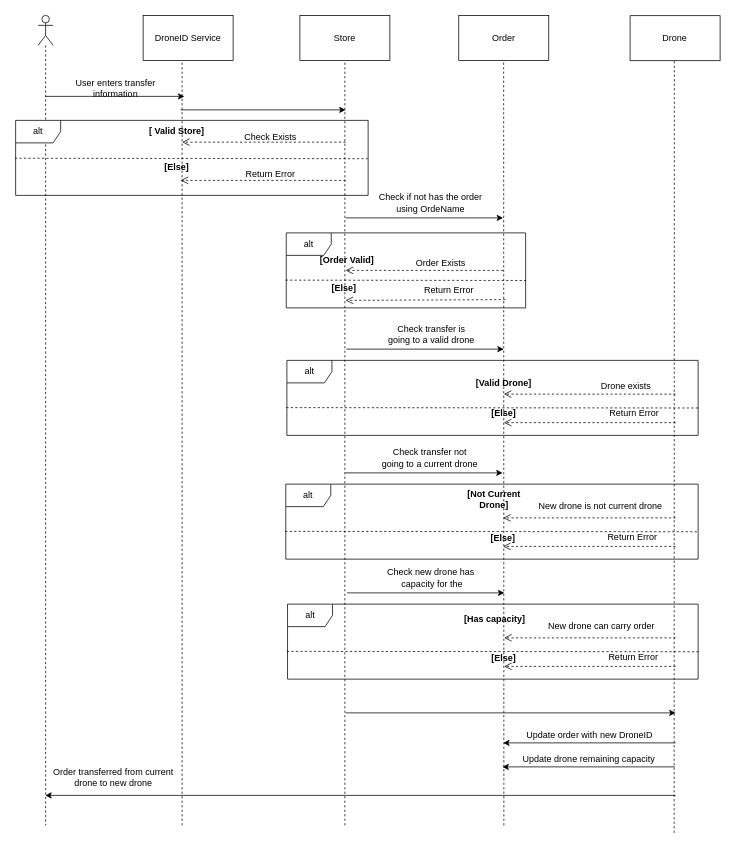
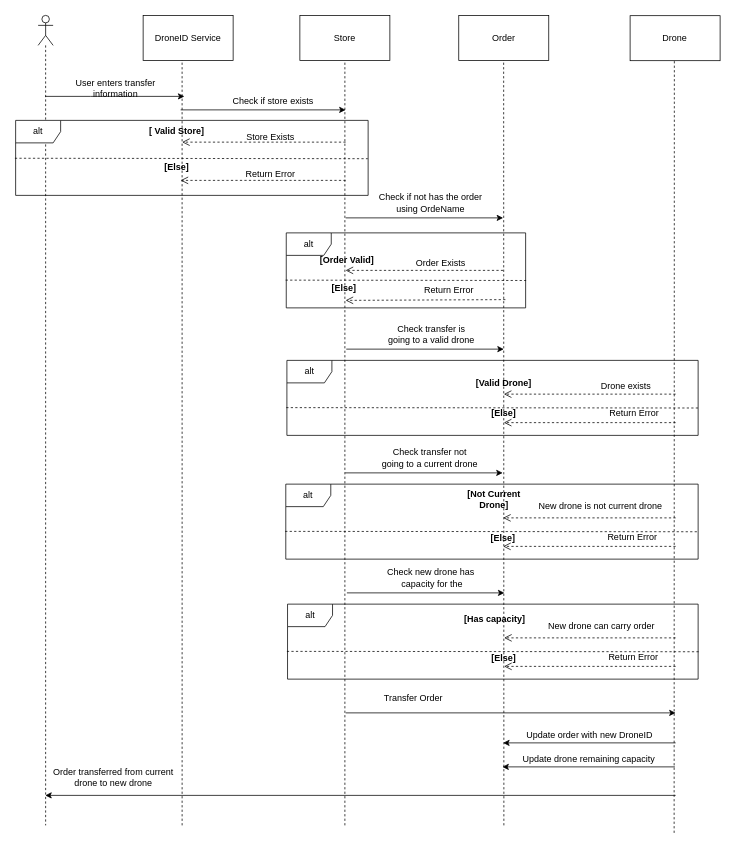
none -> (273, 101)
(270, 137) -> (270, 137)
none -> (413, 698)
